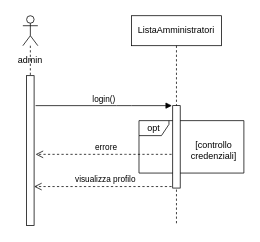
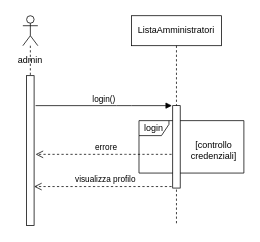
(154, 128) -> (154, 128)
